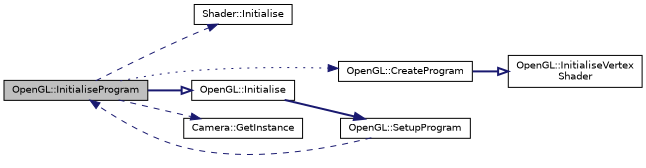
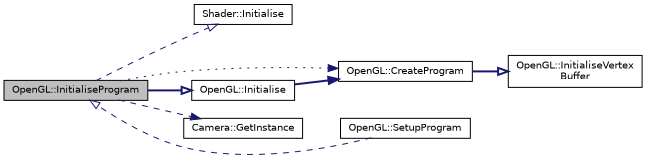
(152, 53) -> (152, 53)
(575, 71) -> (575, 71)
(319, 108) -> (312, 82)
(230, 154) -> (230, 154)
